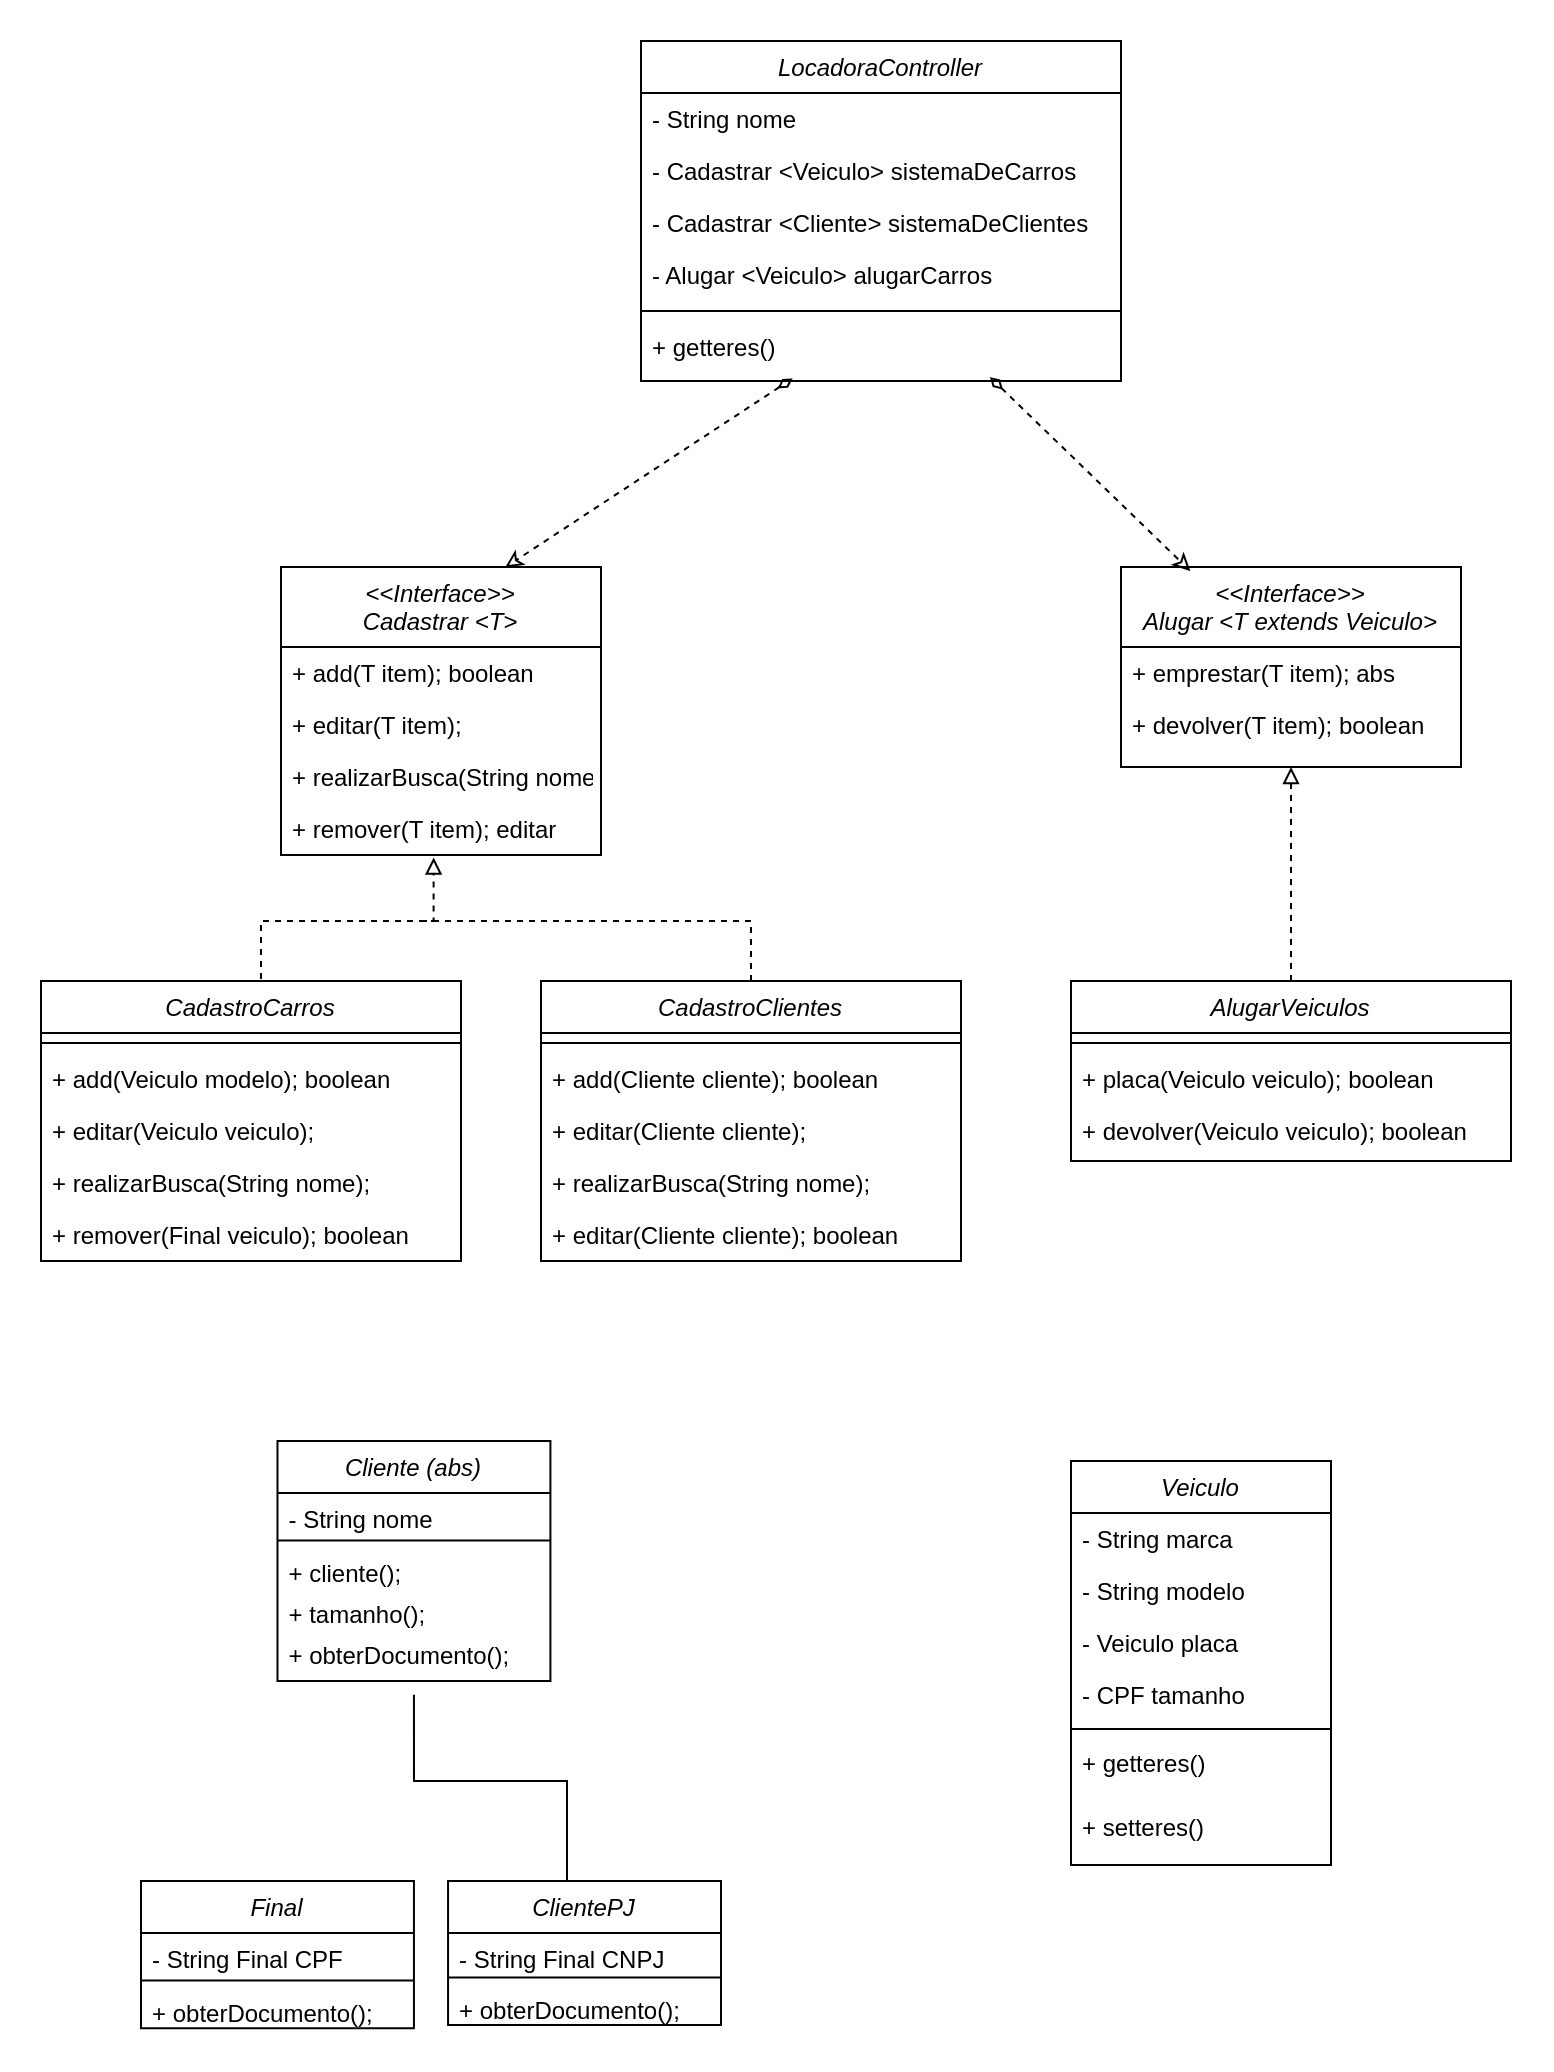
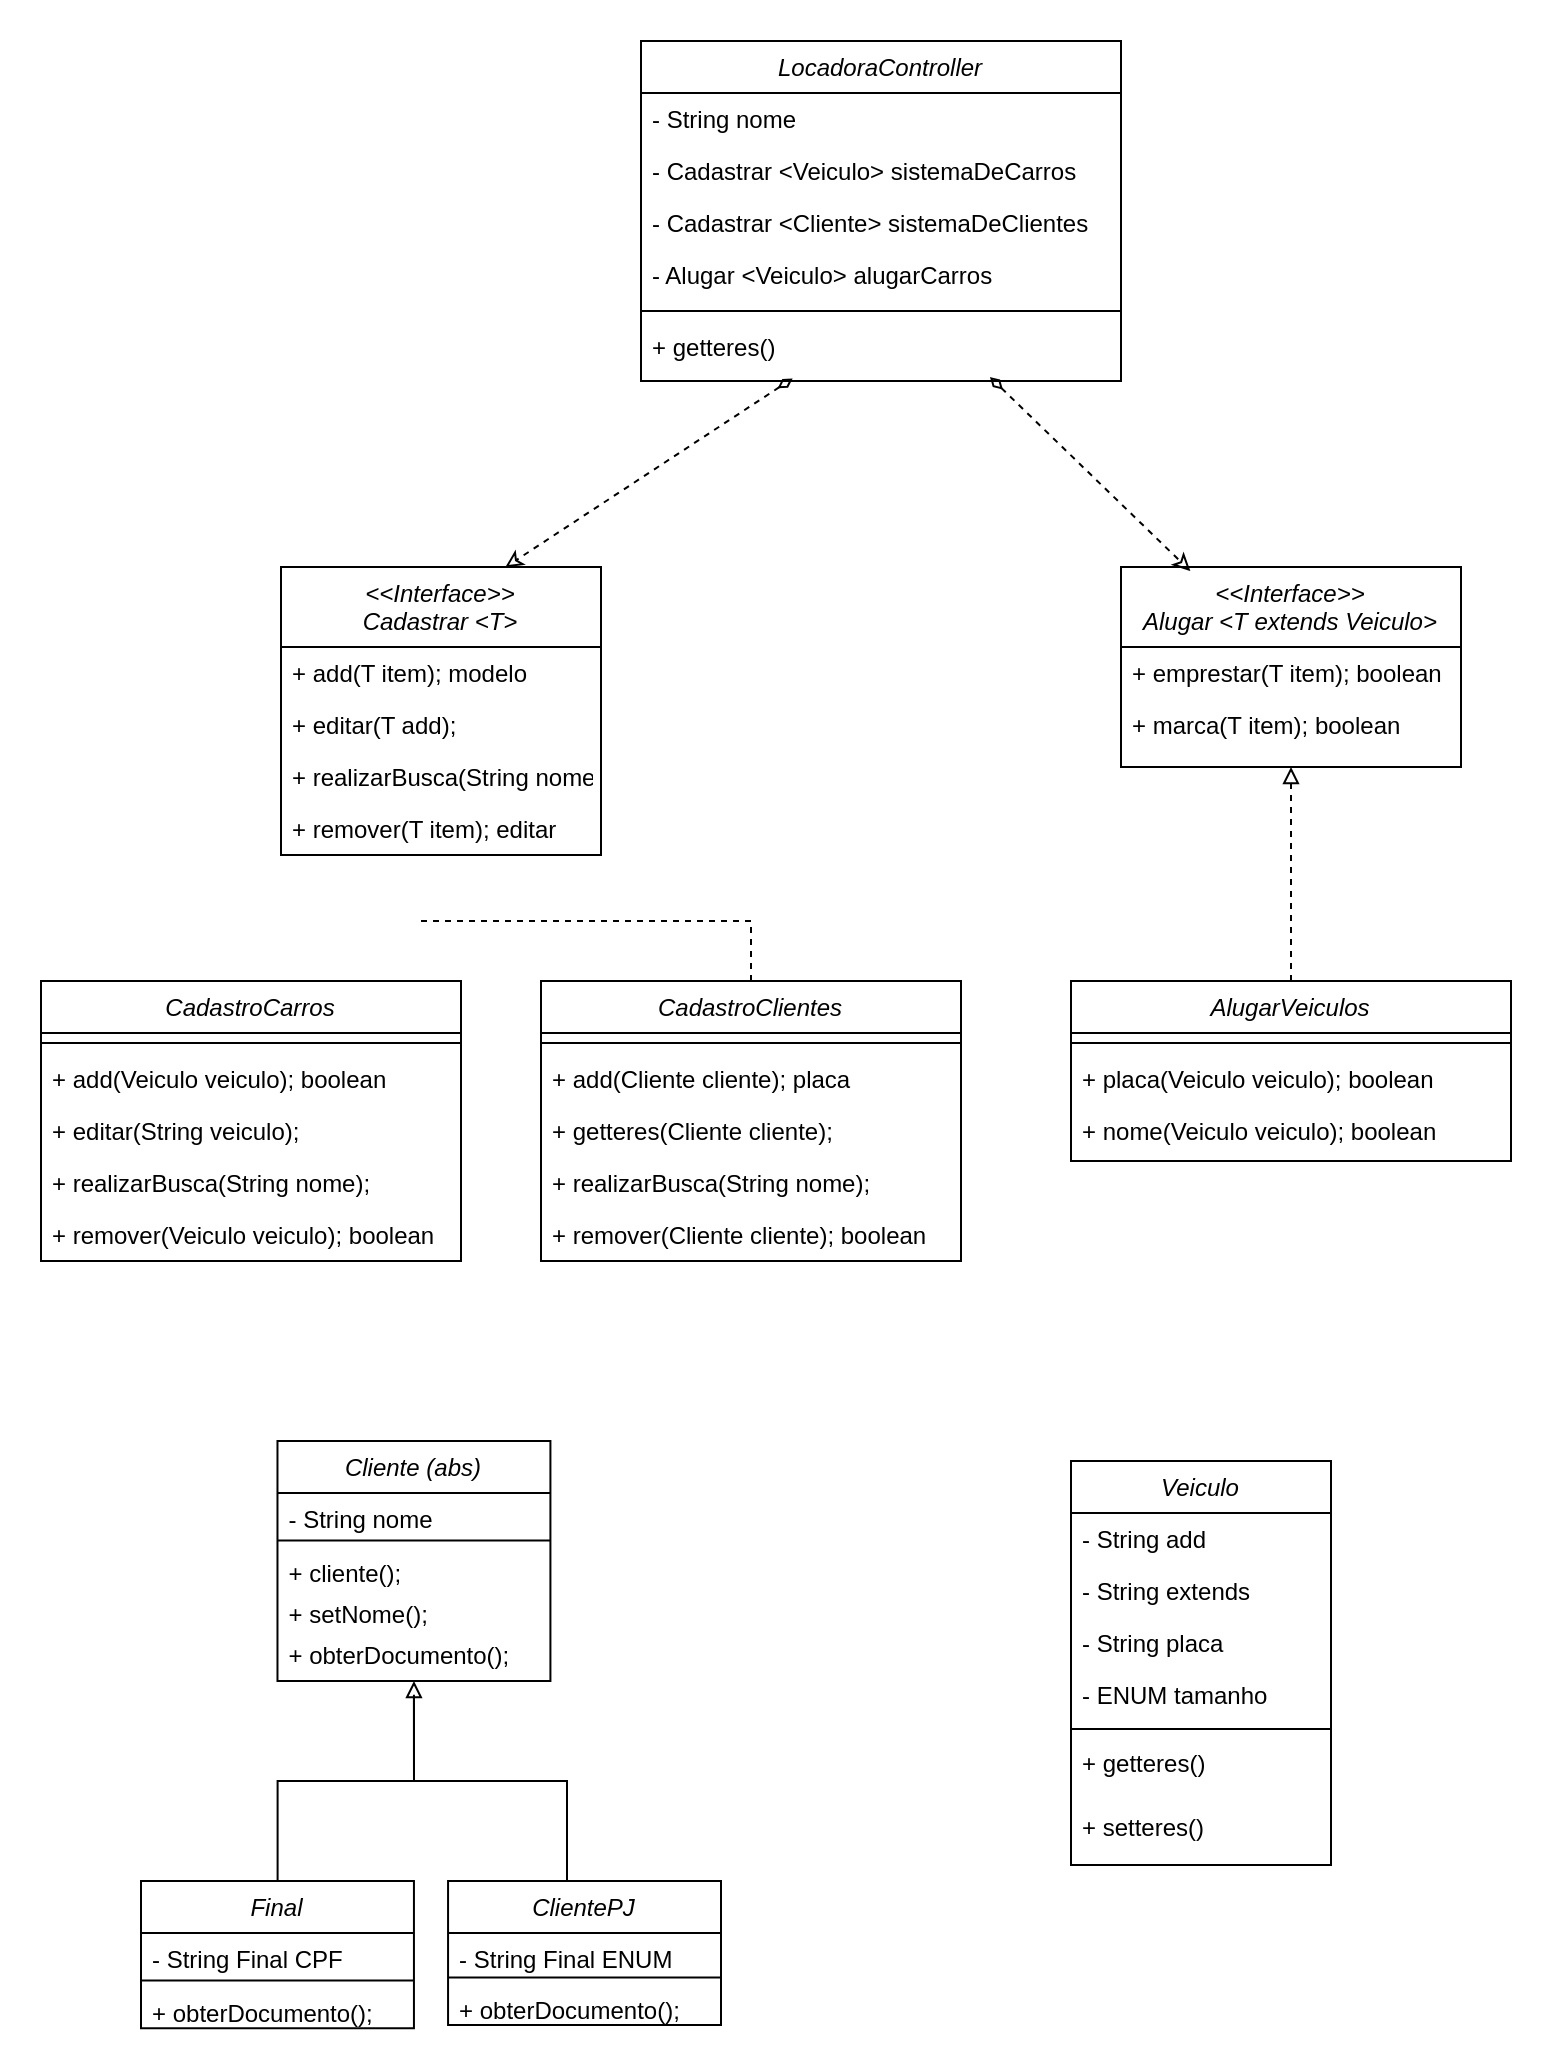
(421, 674) -> (414, 674)
(1278, 674) -> (1301, 674)
(391, 726) -> (387, 726)
(1292, 726) -> (1275, 726)
(310, 921) -> none
(229, 1080) -> (232, 1080)
(732, 1080) -> (719, 1080)
(202, 1132) -> (198, 1132)
(702, 1132) -> (718, 1132)
(1293, 1132) -> (1269, 1132)
(246, 1236) -> (259, 1236)
(749, 1236) -> (759, 1236)
(1167, 1540) -> (1153, 1540)
(1170, 1592) -> (1180, 1592)
(363, 1615) -> (363, 1615)
(1167, 1644) -> (1164, 1644)
(1163, 1696) -> (1170, 1696)
none -> (294, 1781)
(568, 1960) -> (568, 1960)
